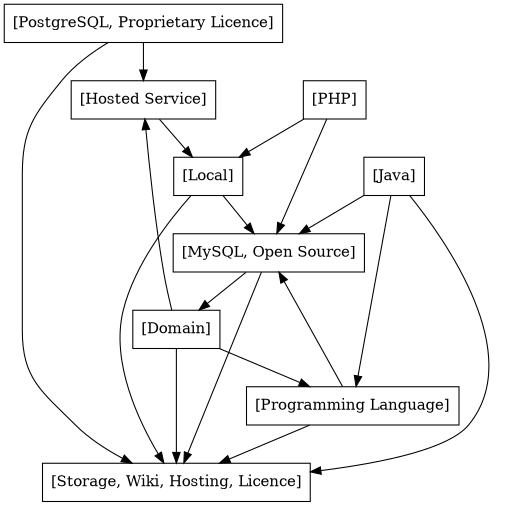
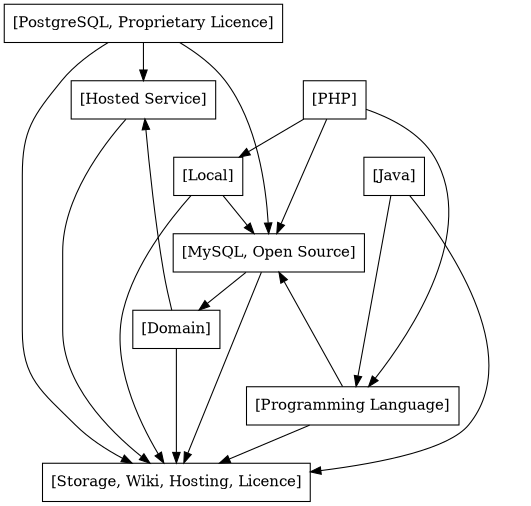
(172, 134) -> (63, 293)
(336, 212) -> (247, 120)
(260, 366) -> (446, 233)
